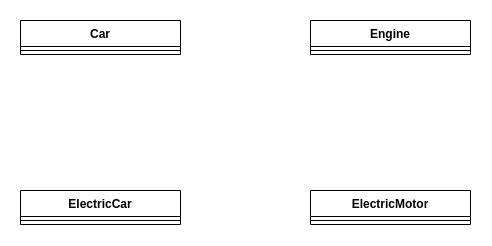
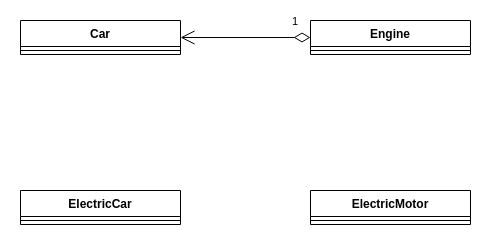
none -> (239, 38)
